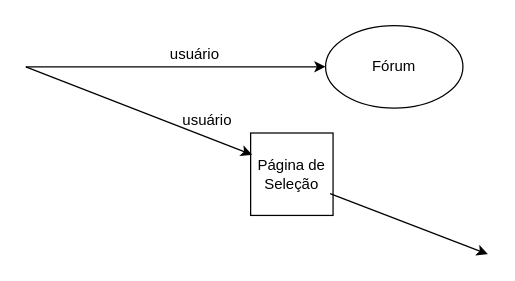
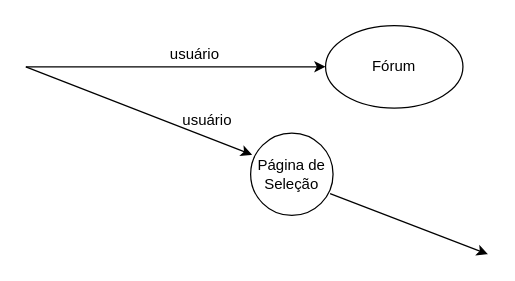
(292, 174) -> (292, 174)
